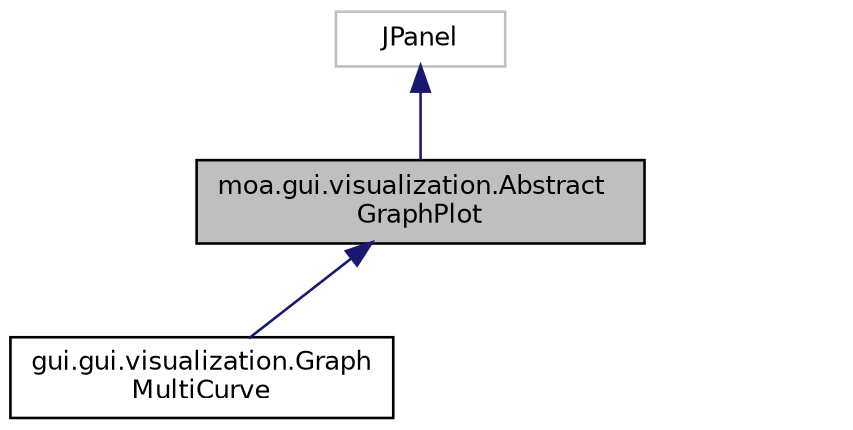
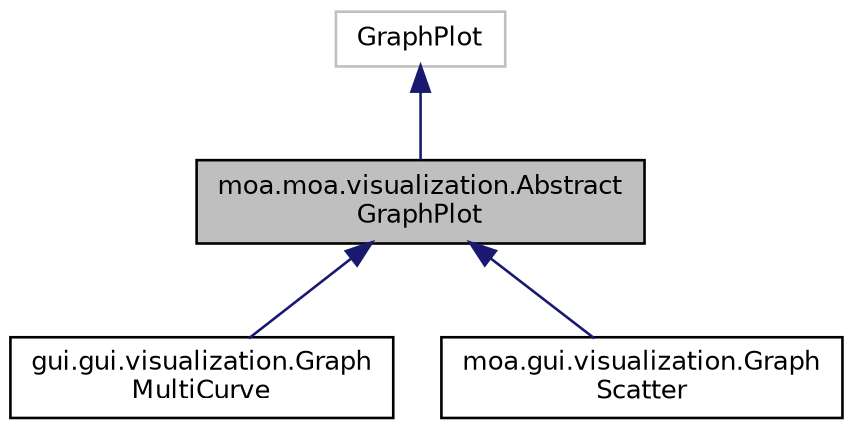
(421, 39) -> (421, 39)
(421, 202) -> (421, 202)
none -> (642, 378)
